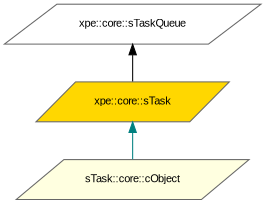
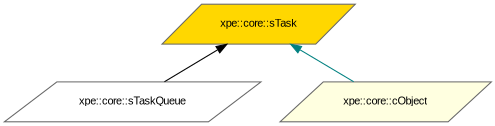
(133, 68) -> (191, 66)
(133, 180) -> (386, 102)
